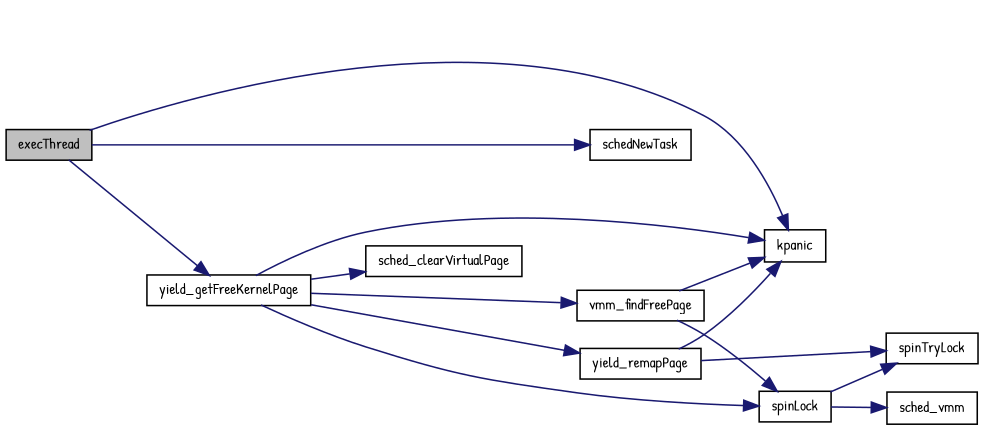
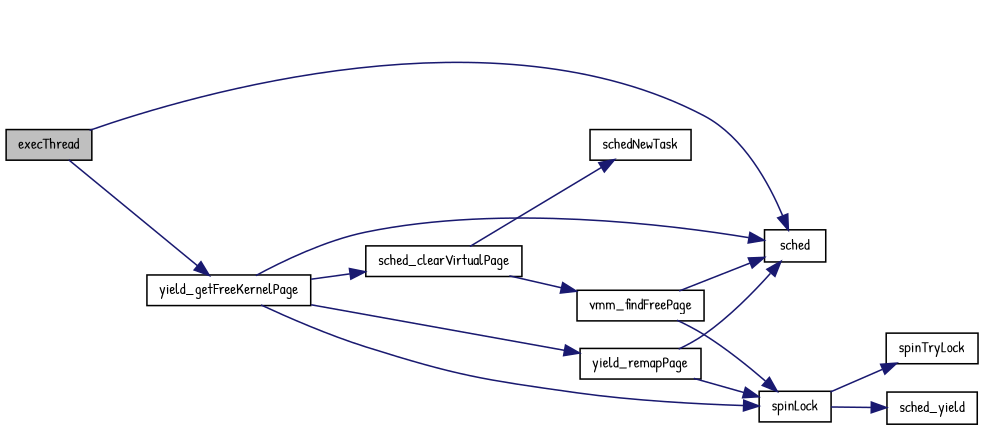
(333, 145) -> (536, 207)
(795, 246) -> (795, 246)
(436, 298) -> (535, 282)
(786, 356) -> (719, 385)
(932, 408) -> (932, 408)
